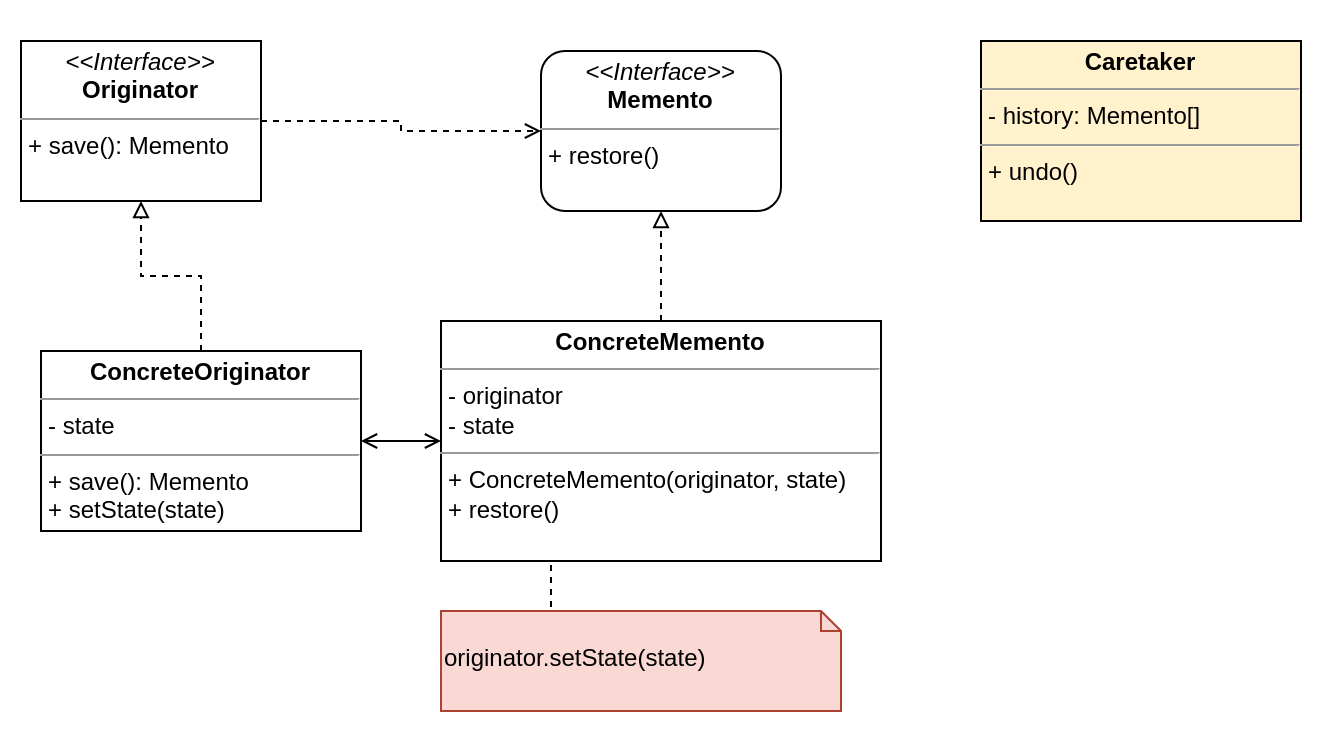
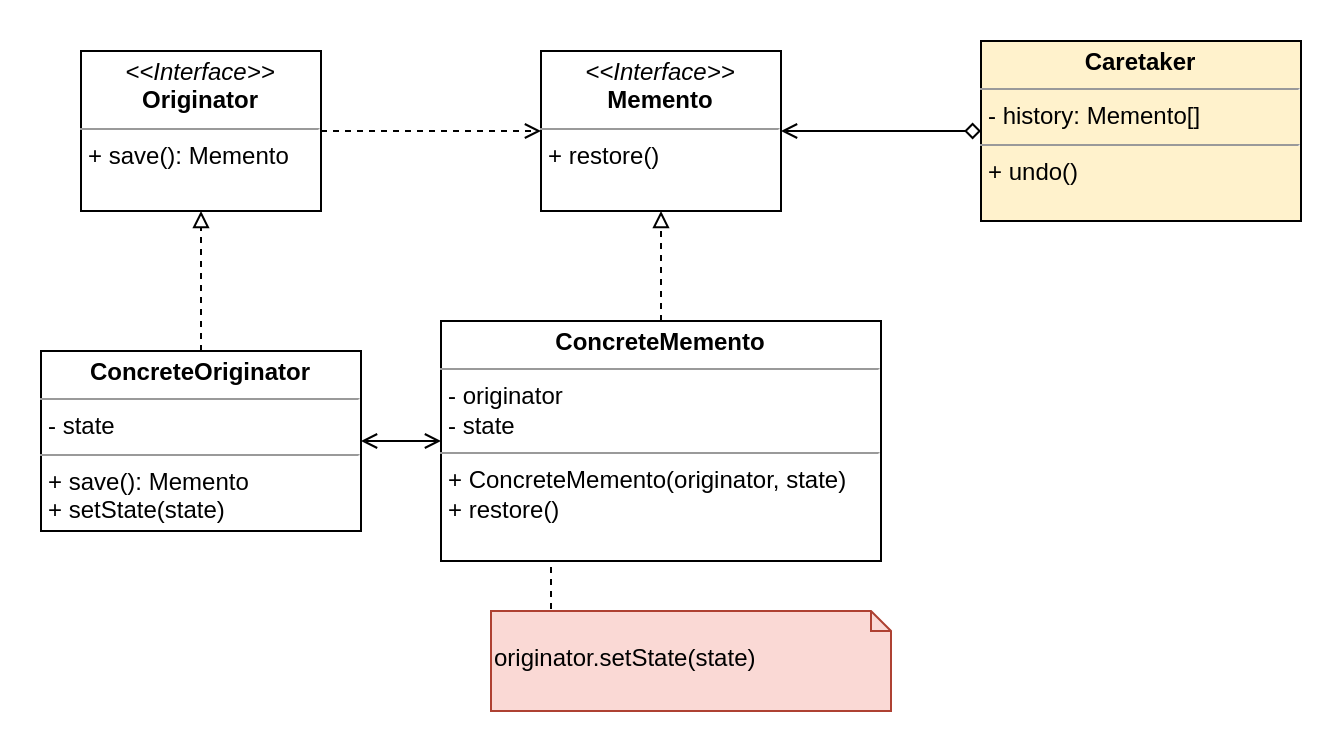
(141, 121) -> (201, 131)
(661, 131) -> (661, 131)
none -> (876, 131)
(641, 661) -> (691, 661)
